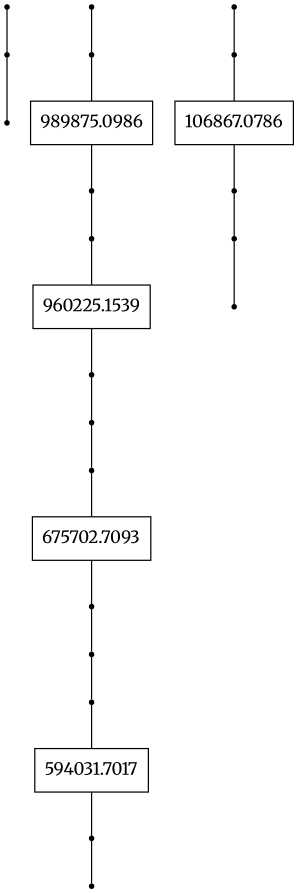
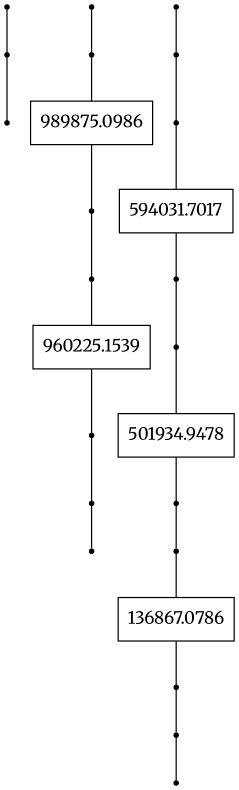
(234, 123) -> (176, 619)
none -> (176, 435)
(92, 539) -> none
